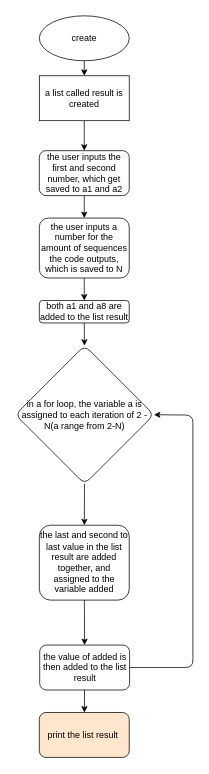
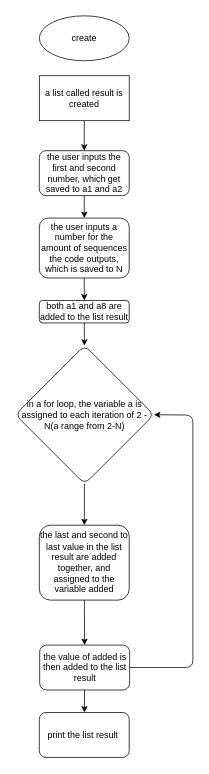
(84, 65) -> none
(84, 735) -> (84, 735)
